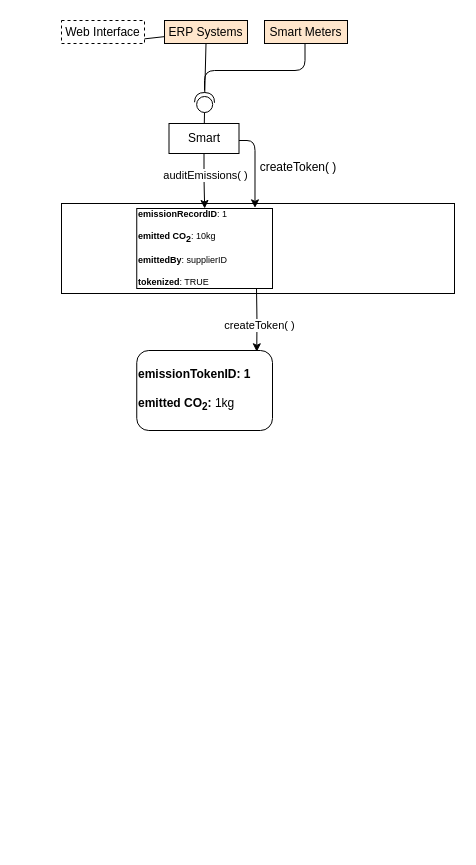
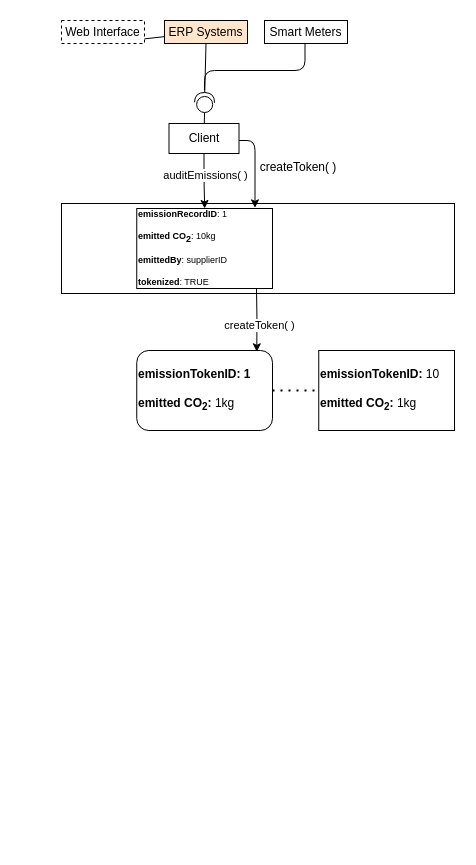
(306, 32) -> (306, 32)
(205, 139) -> (205, 139)
none -> (296, 391)
none -> (387, 391)
